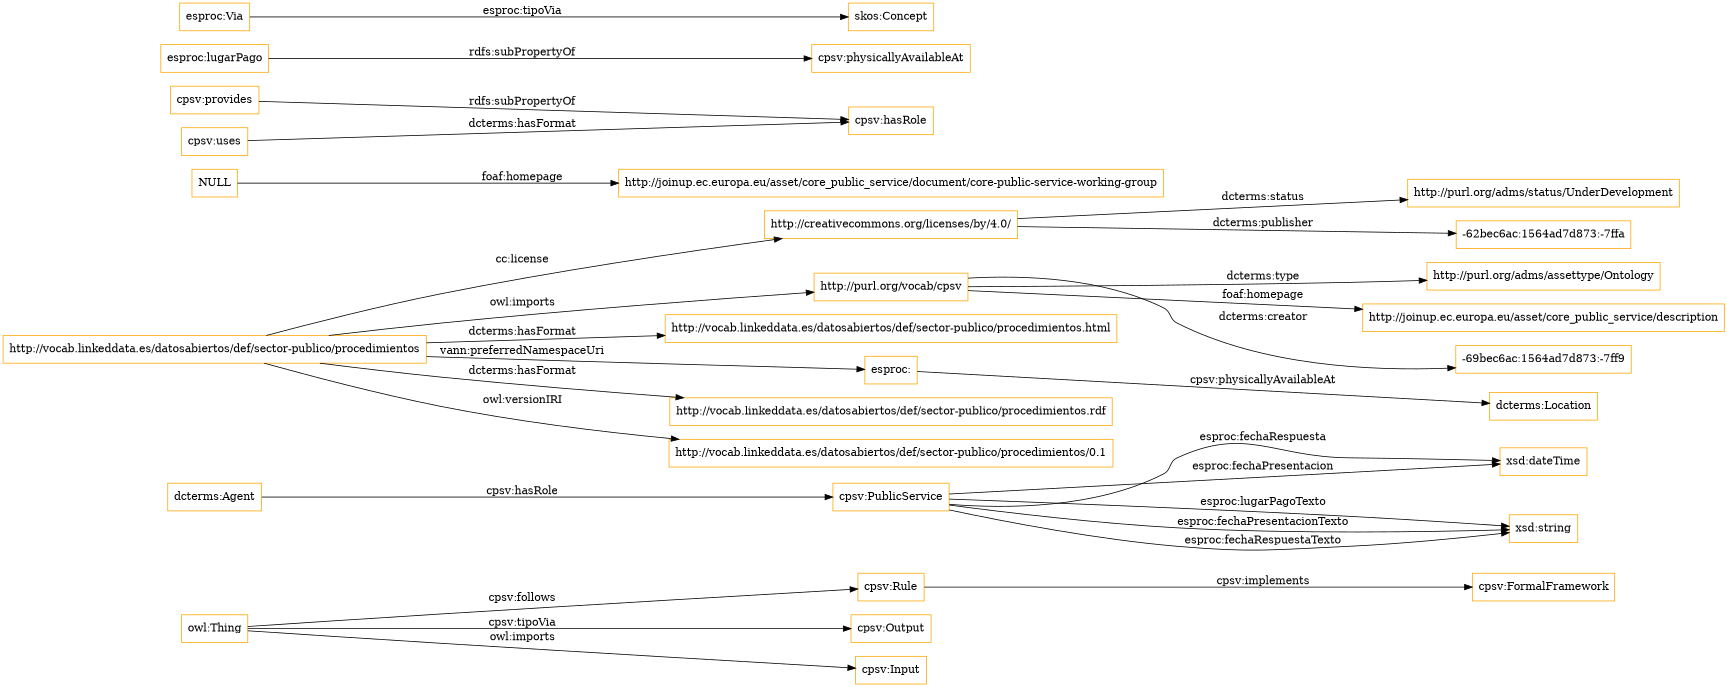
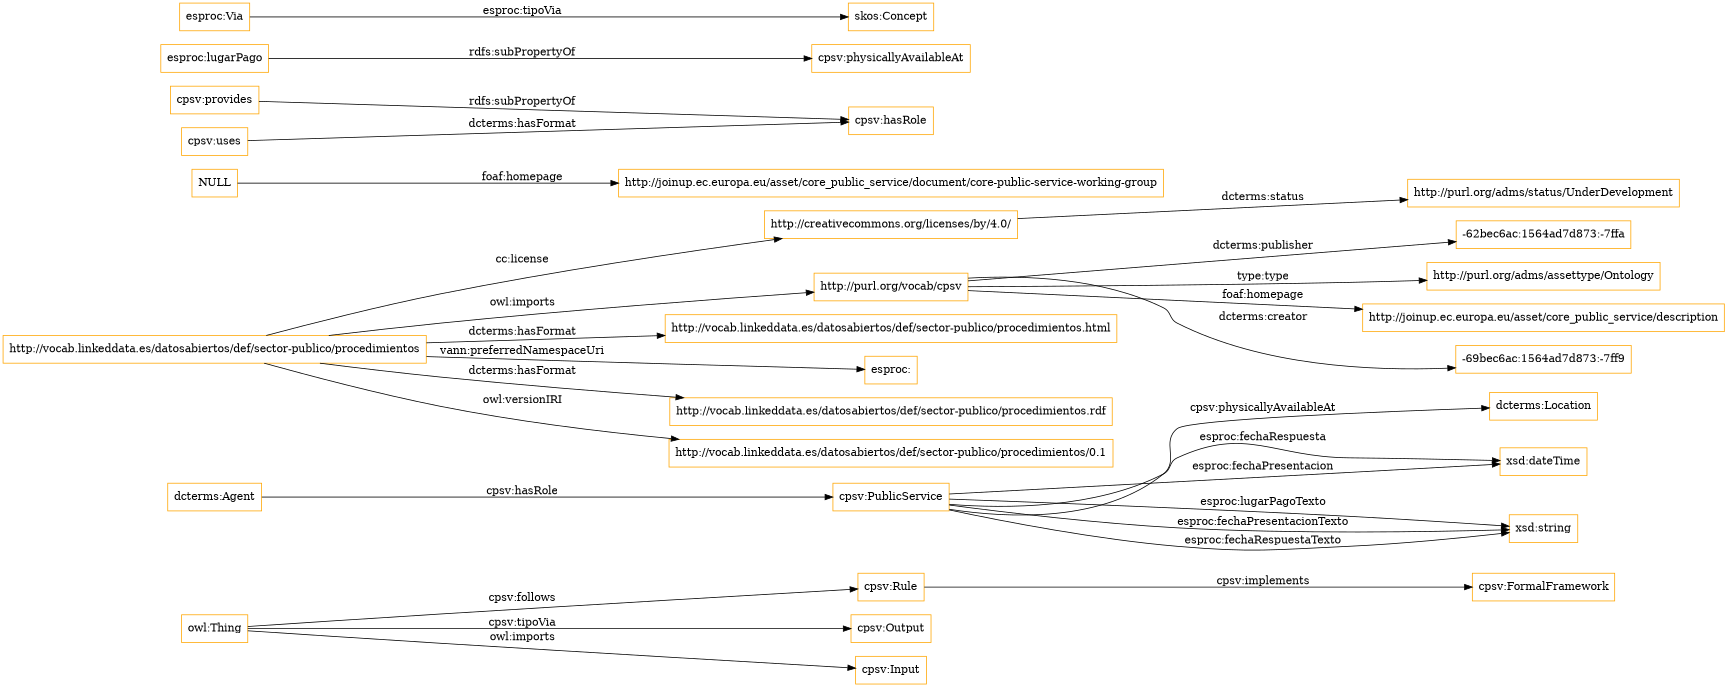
(1233, 230) -> (1208, 262)
(1263, 277) -> (1263, 277)
(1200, 387) -> (1193, 425)
